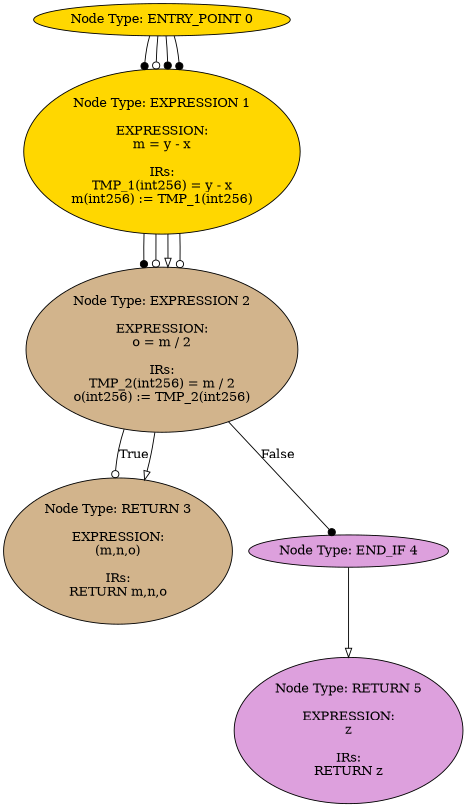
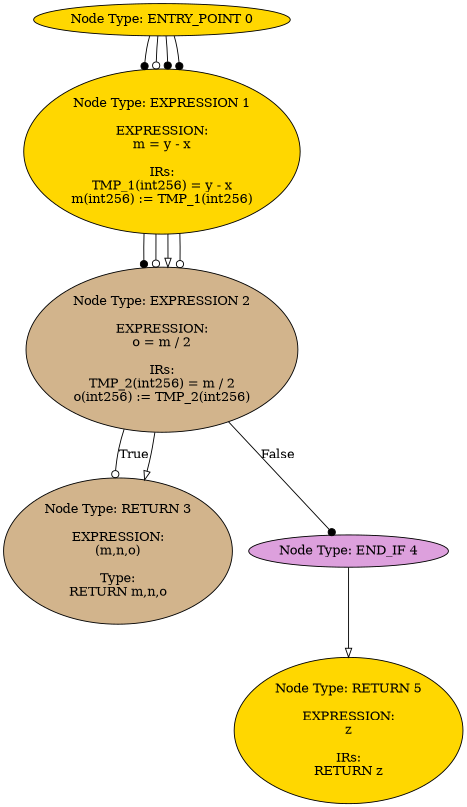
(118, 551) -> (118, 551)
(349, 731) -> (349, 731)
